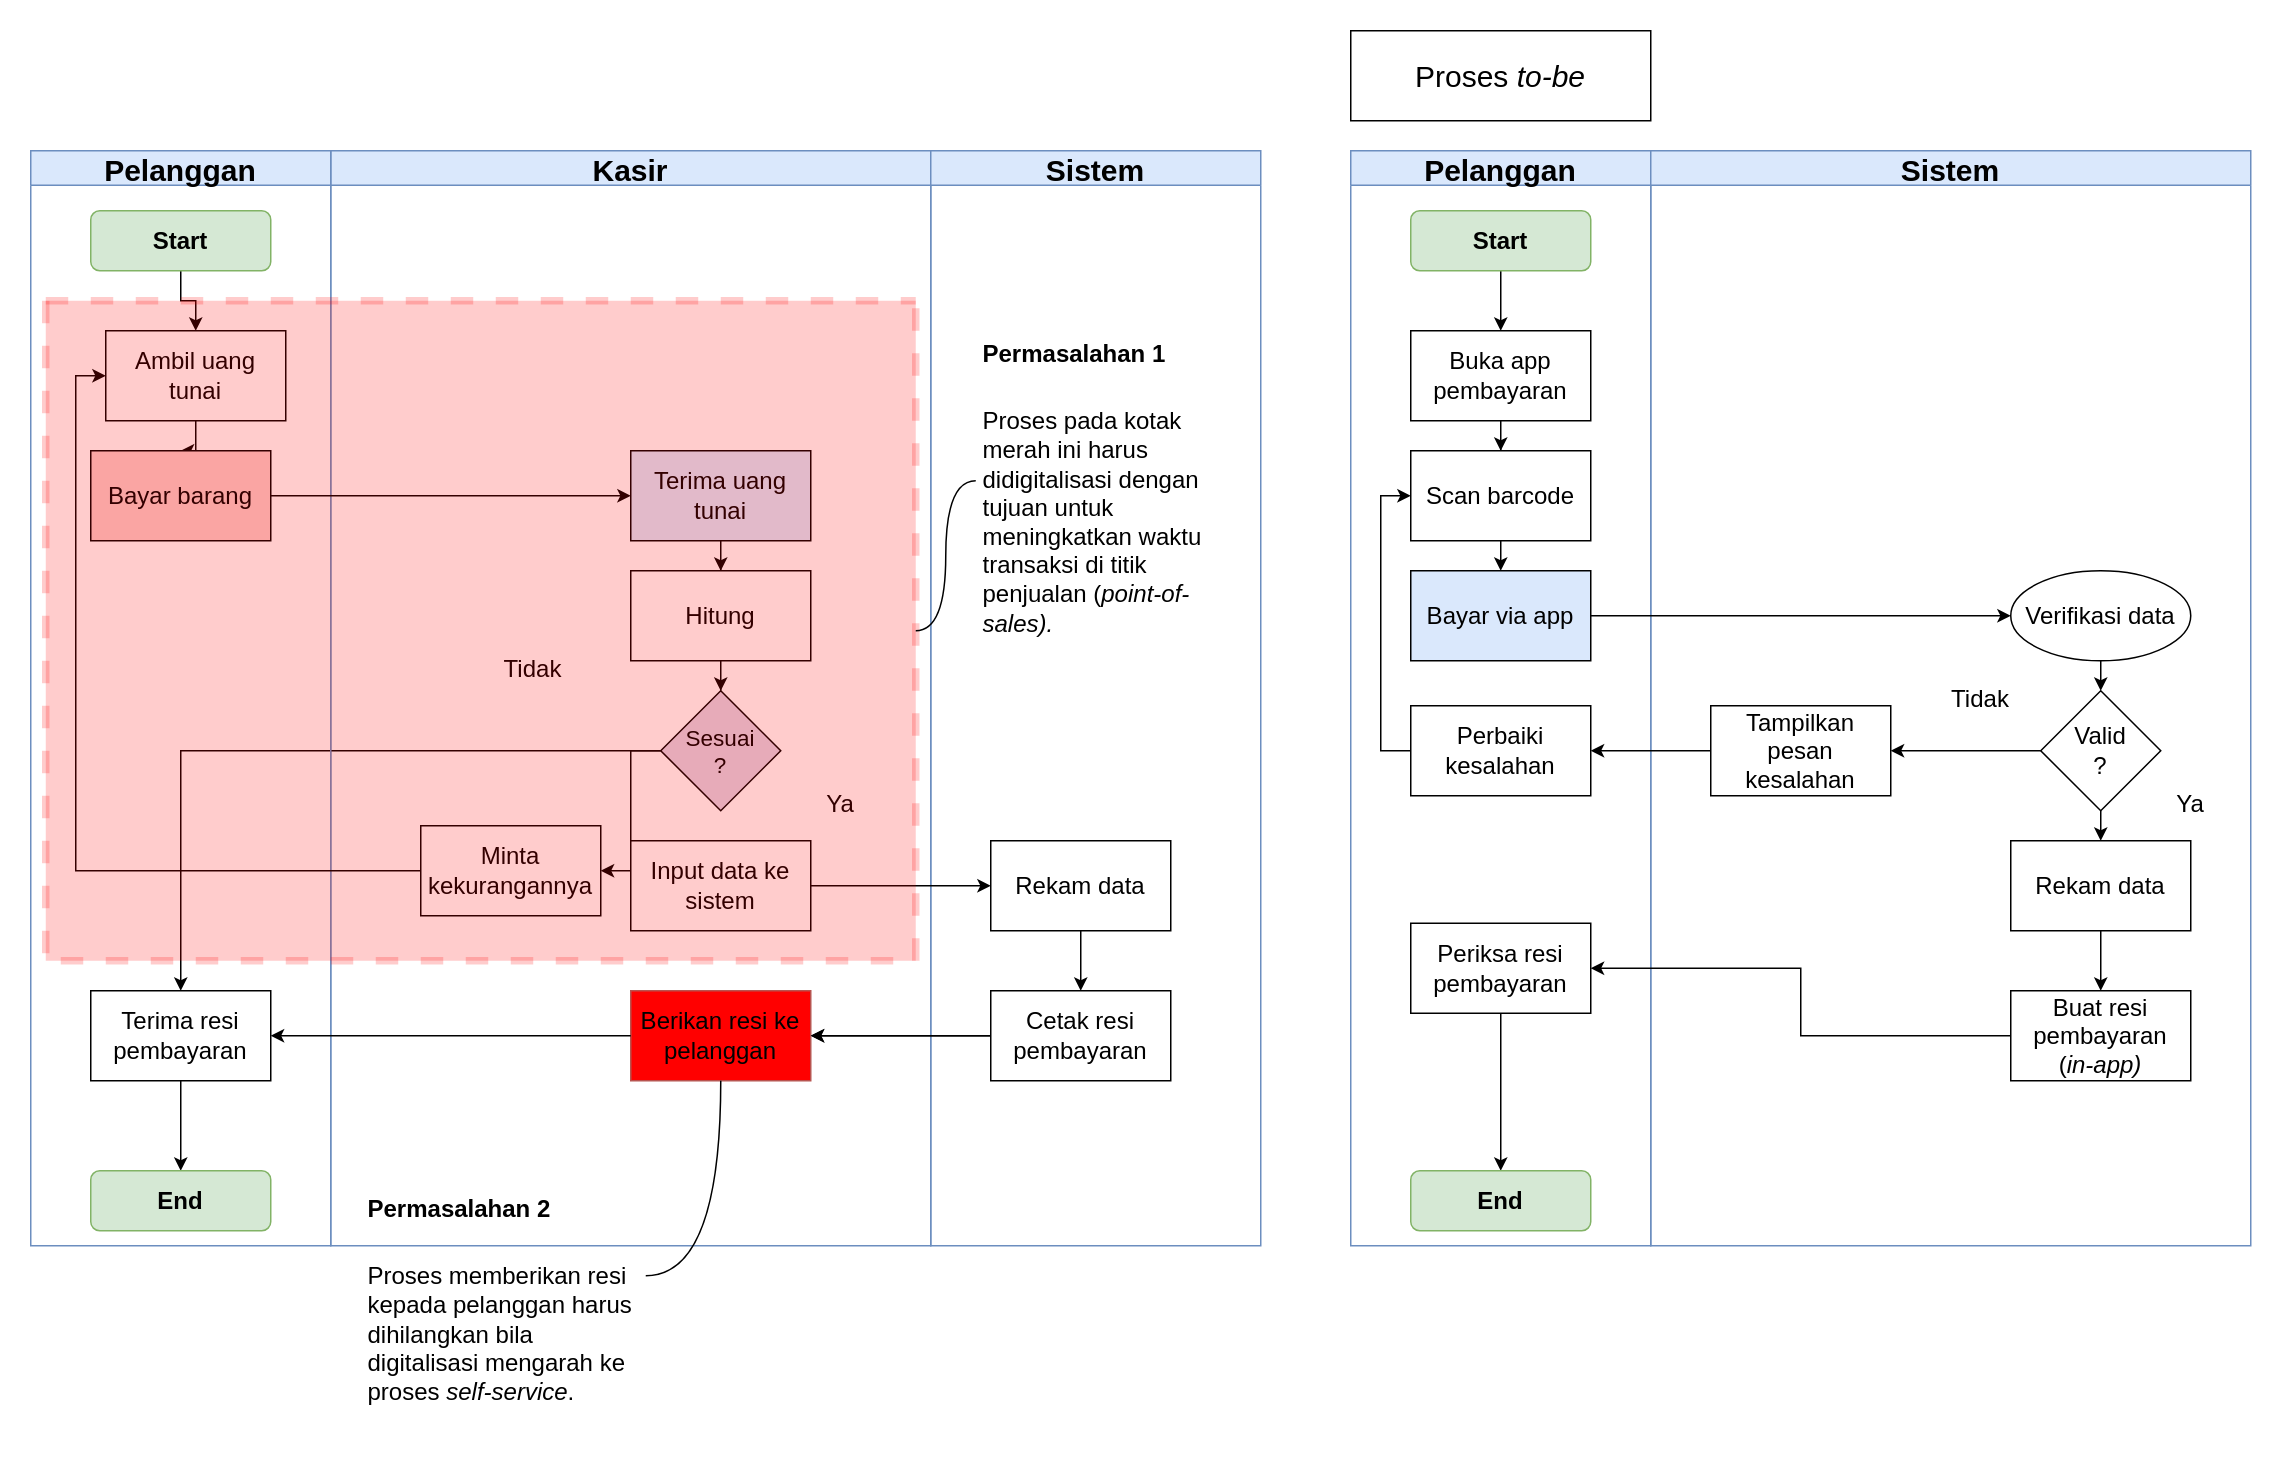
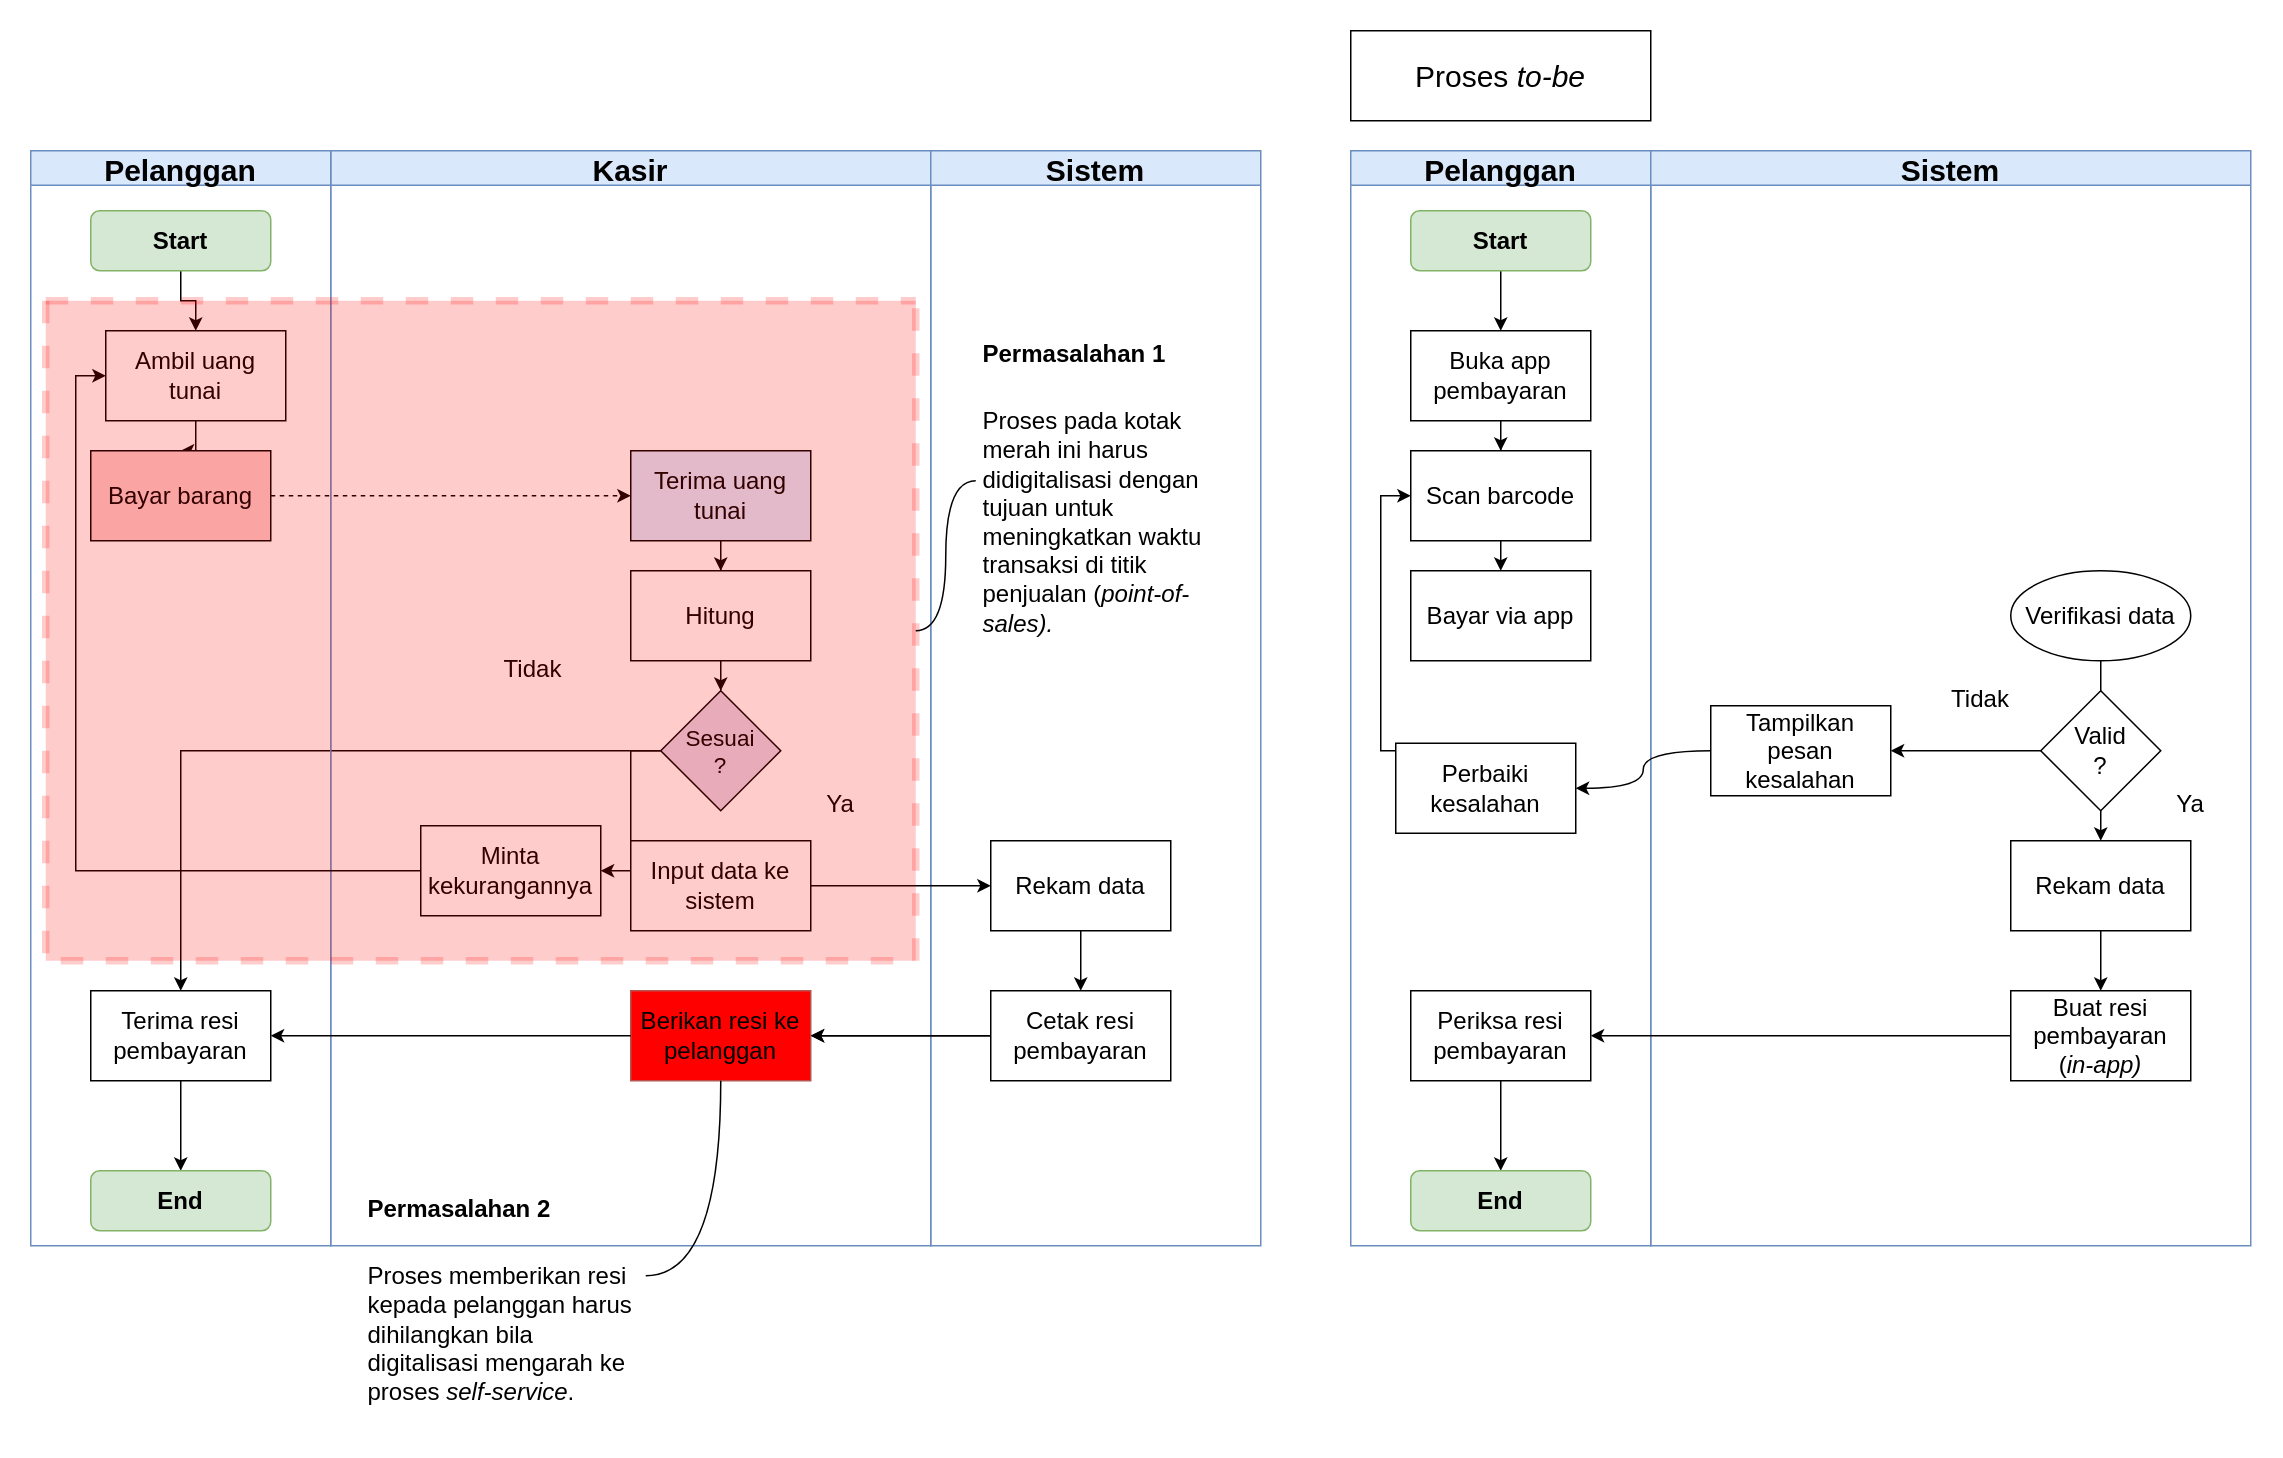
(447, 496) -> (447, 496)
(1501, 616) -> (1501, 616)
(1796, 616) -> none
(2101, 679) -> (2101, 683)
(1501, 751) -> (1486, 788)
(1501, 968) -> (1501, 1036)
